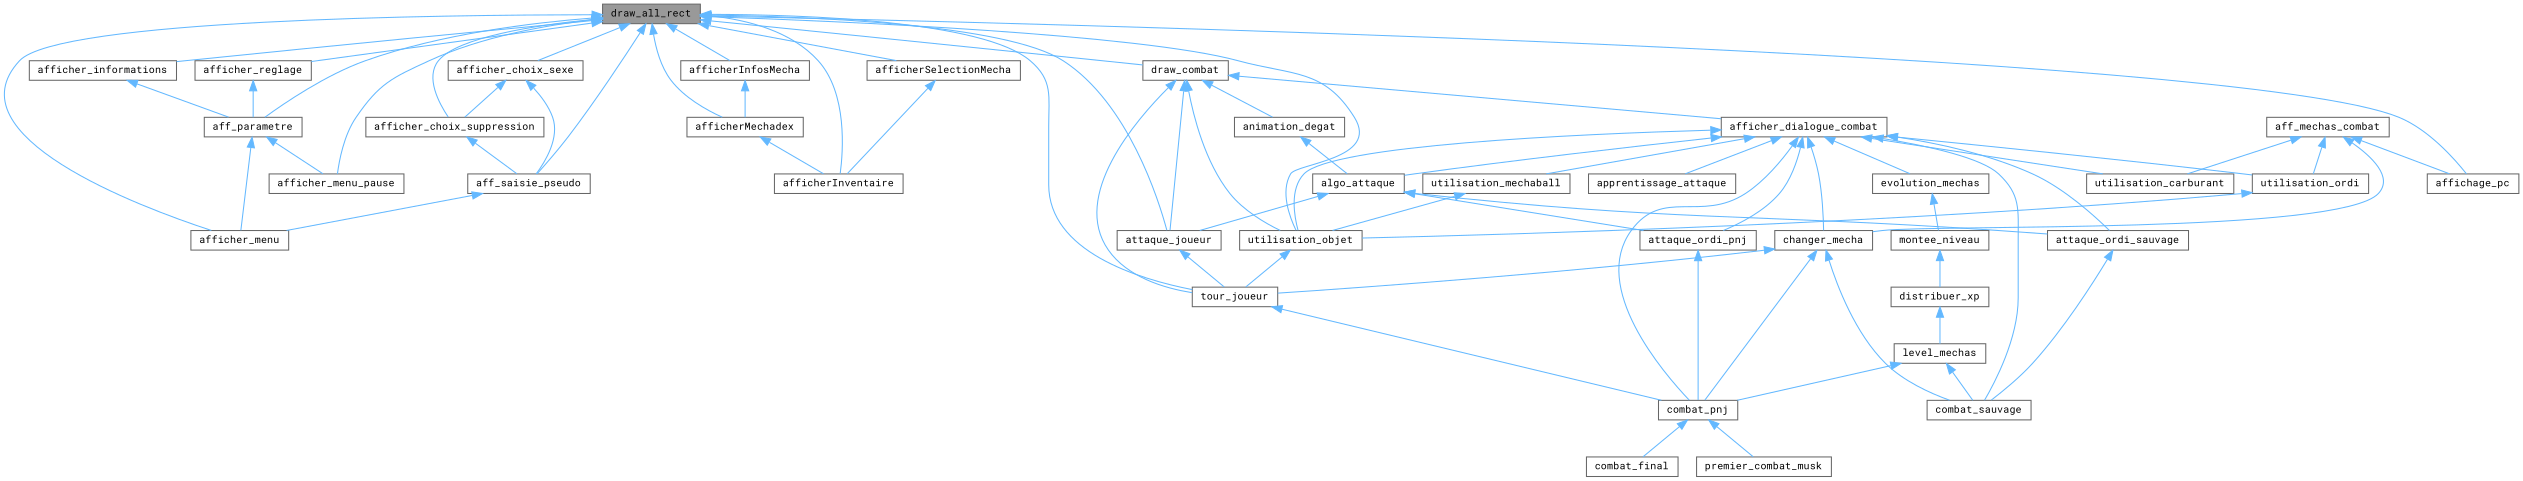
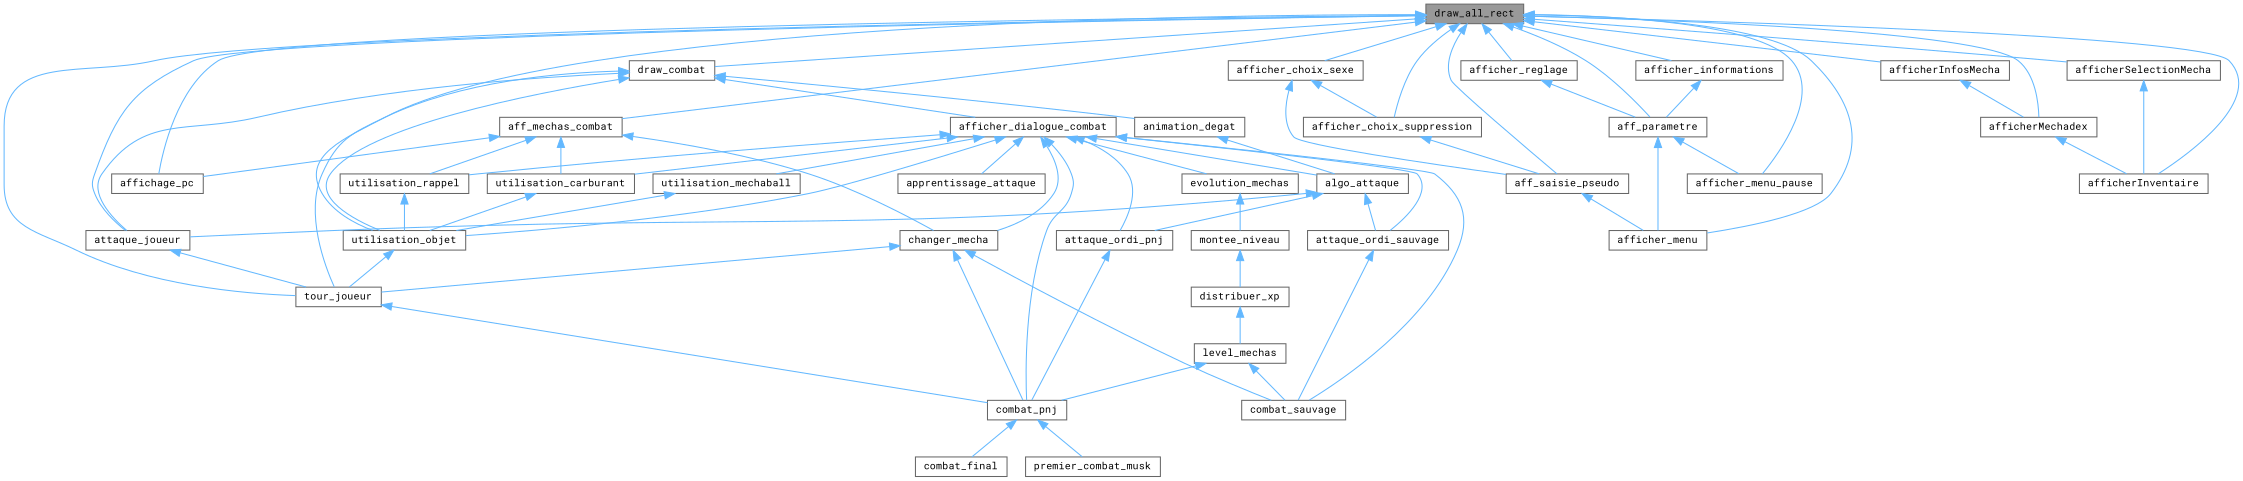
none -> (1019, 70)
(2310, 184) -> (404, 184)
none -> (478, 214)
